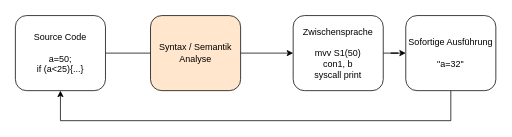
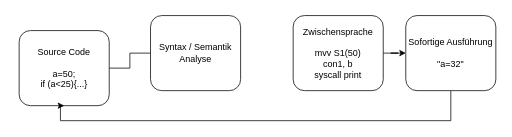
(60, 53) -> (64, 68)
(195, 53) -> (195, 53)
(286, 53) -> none
